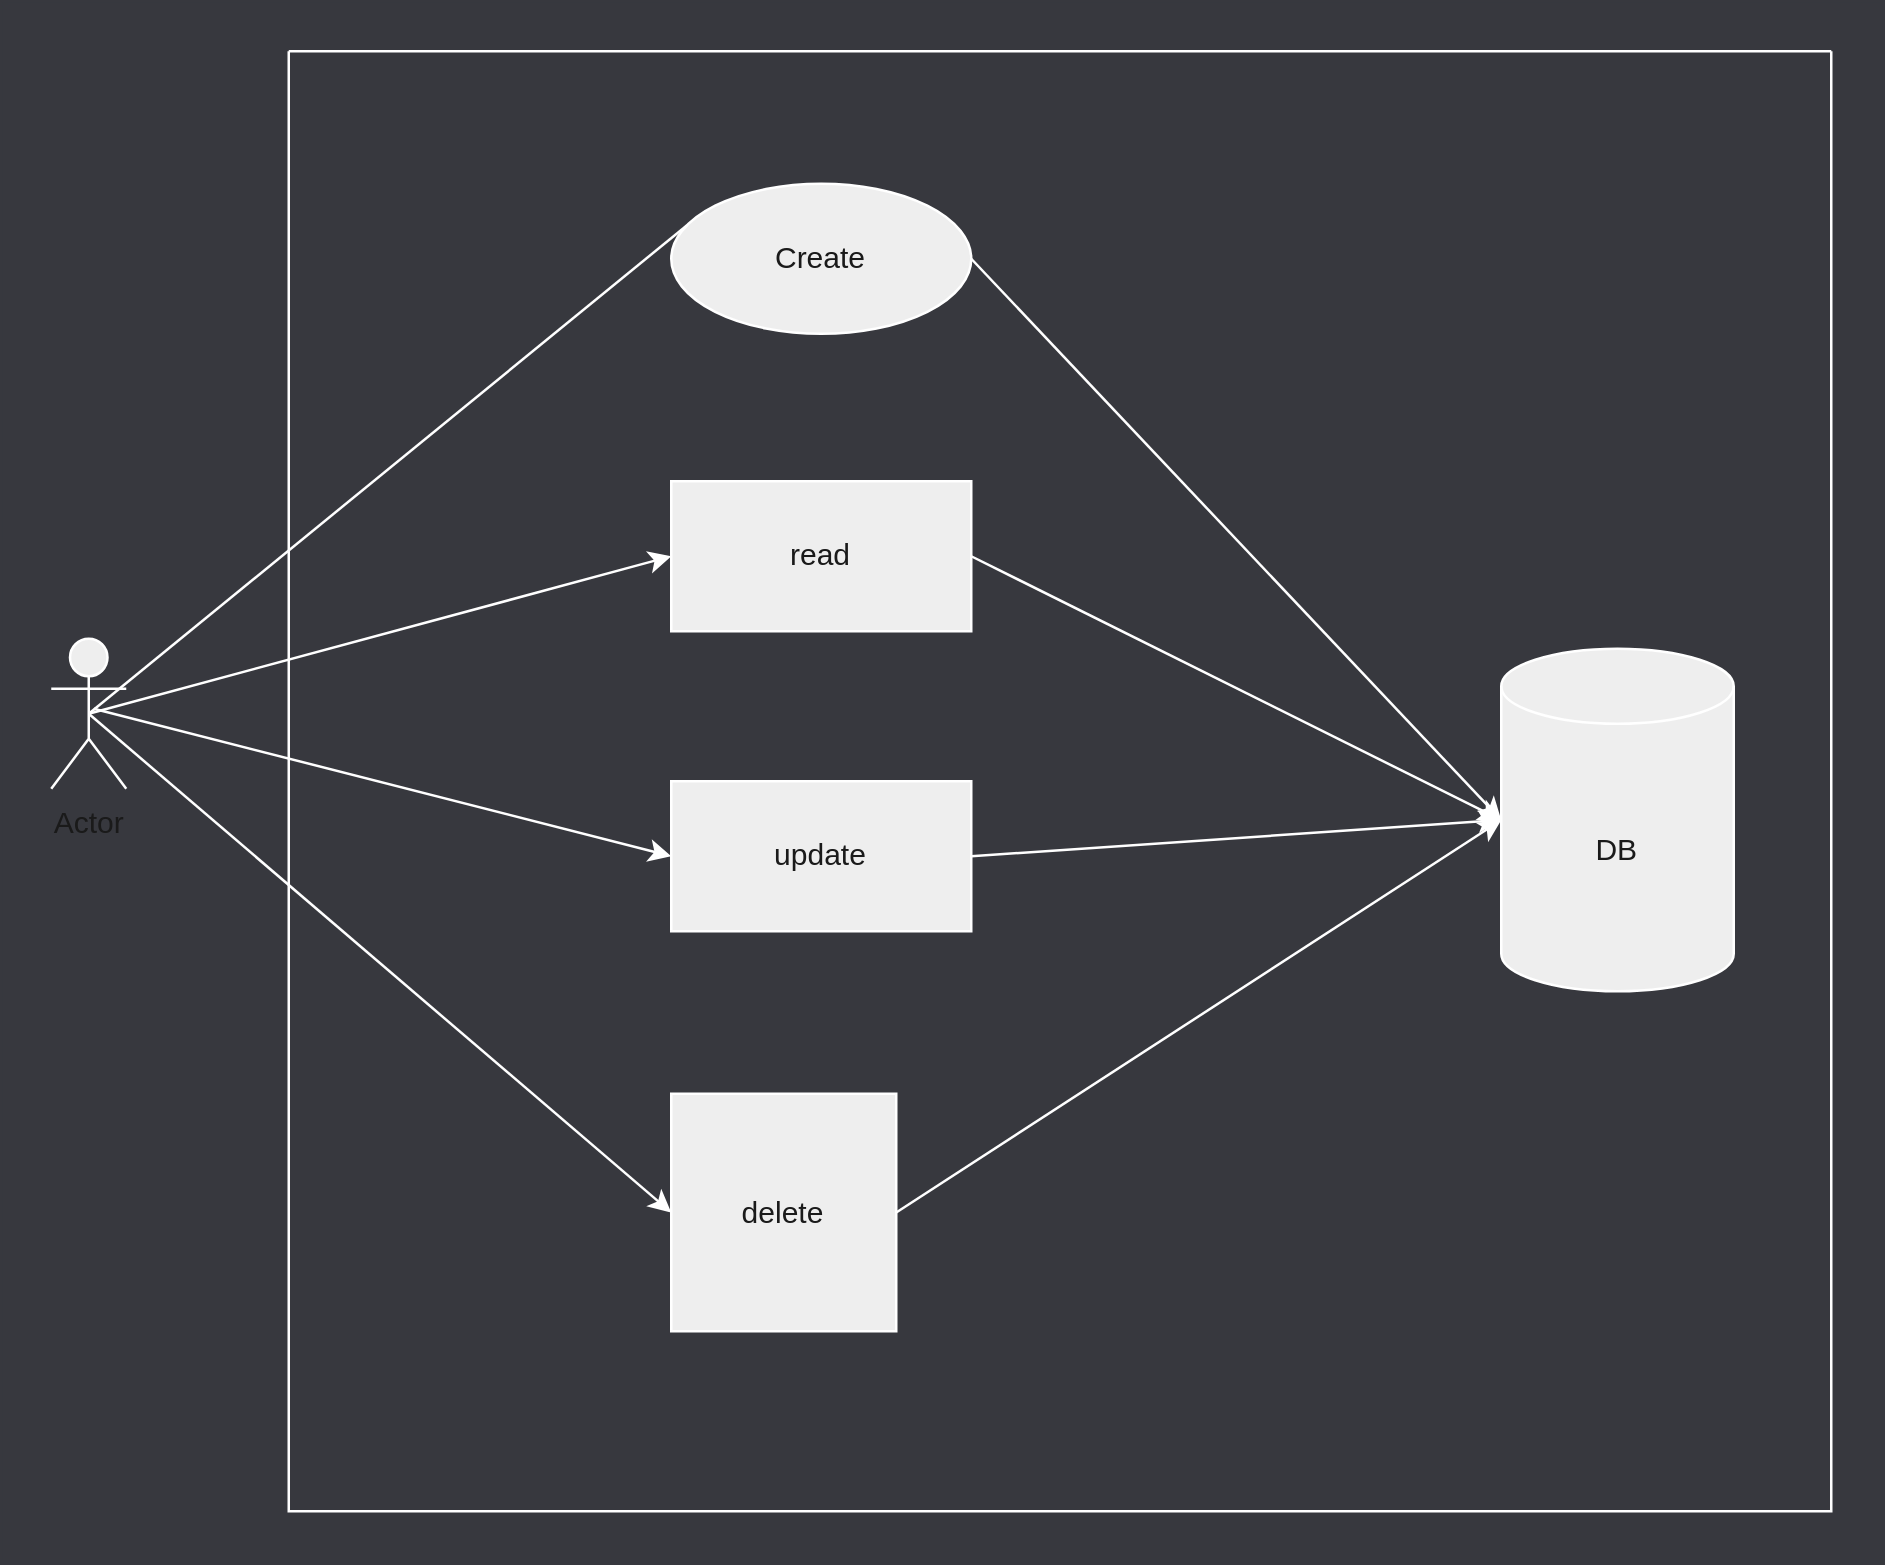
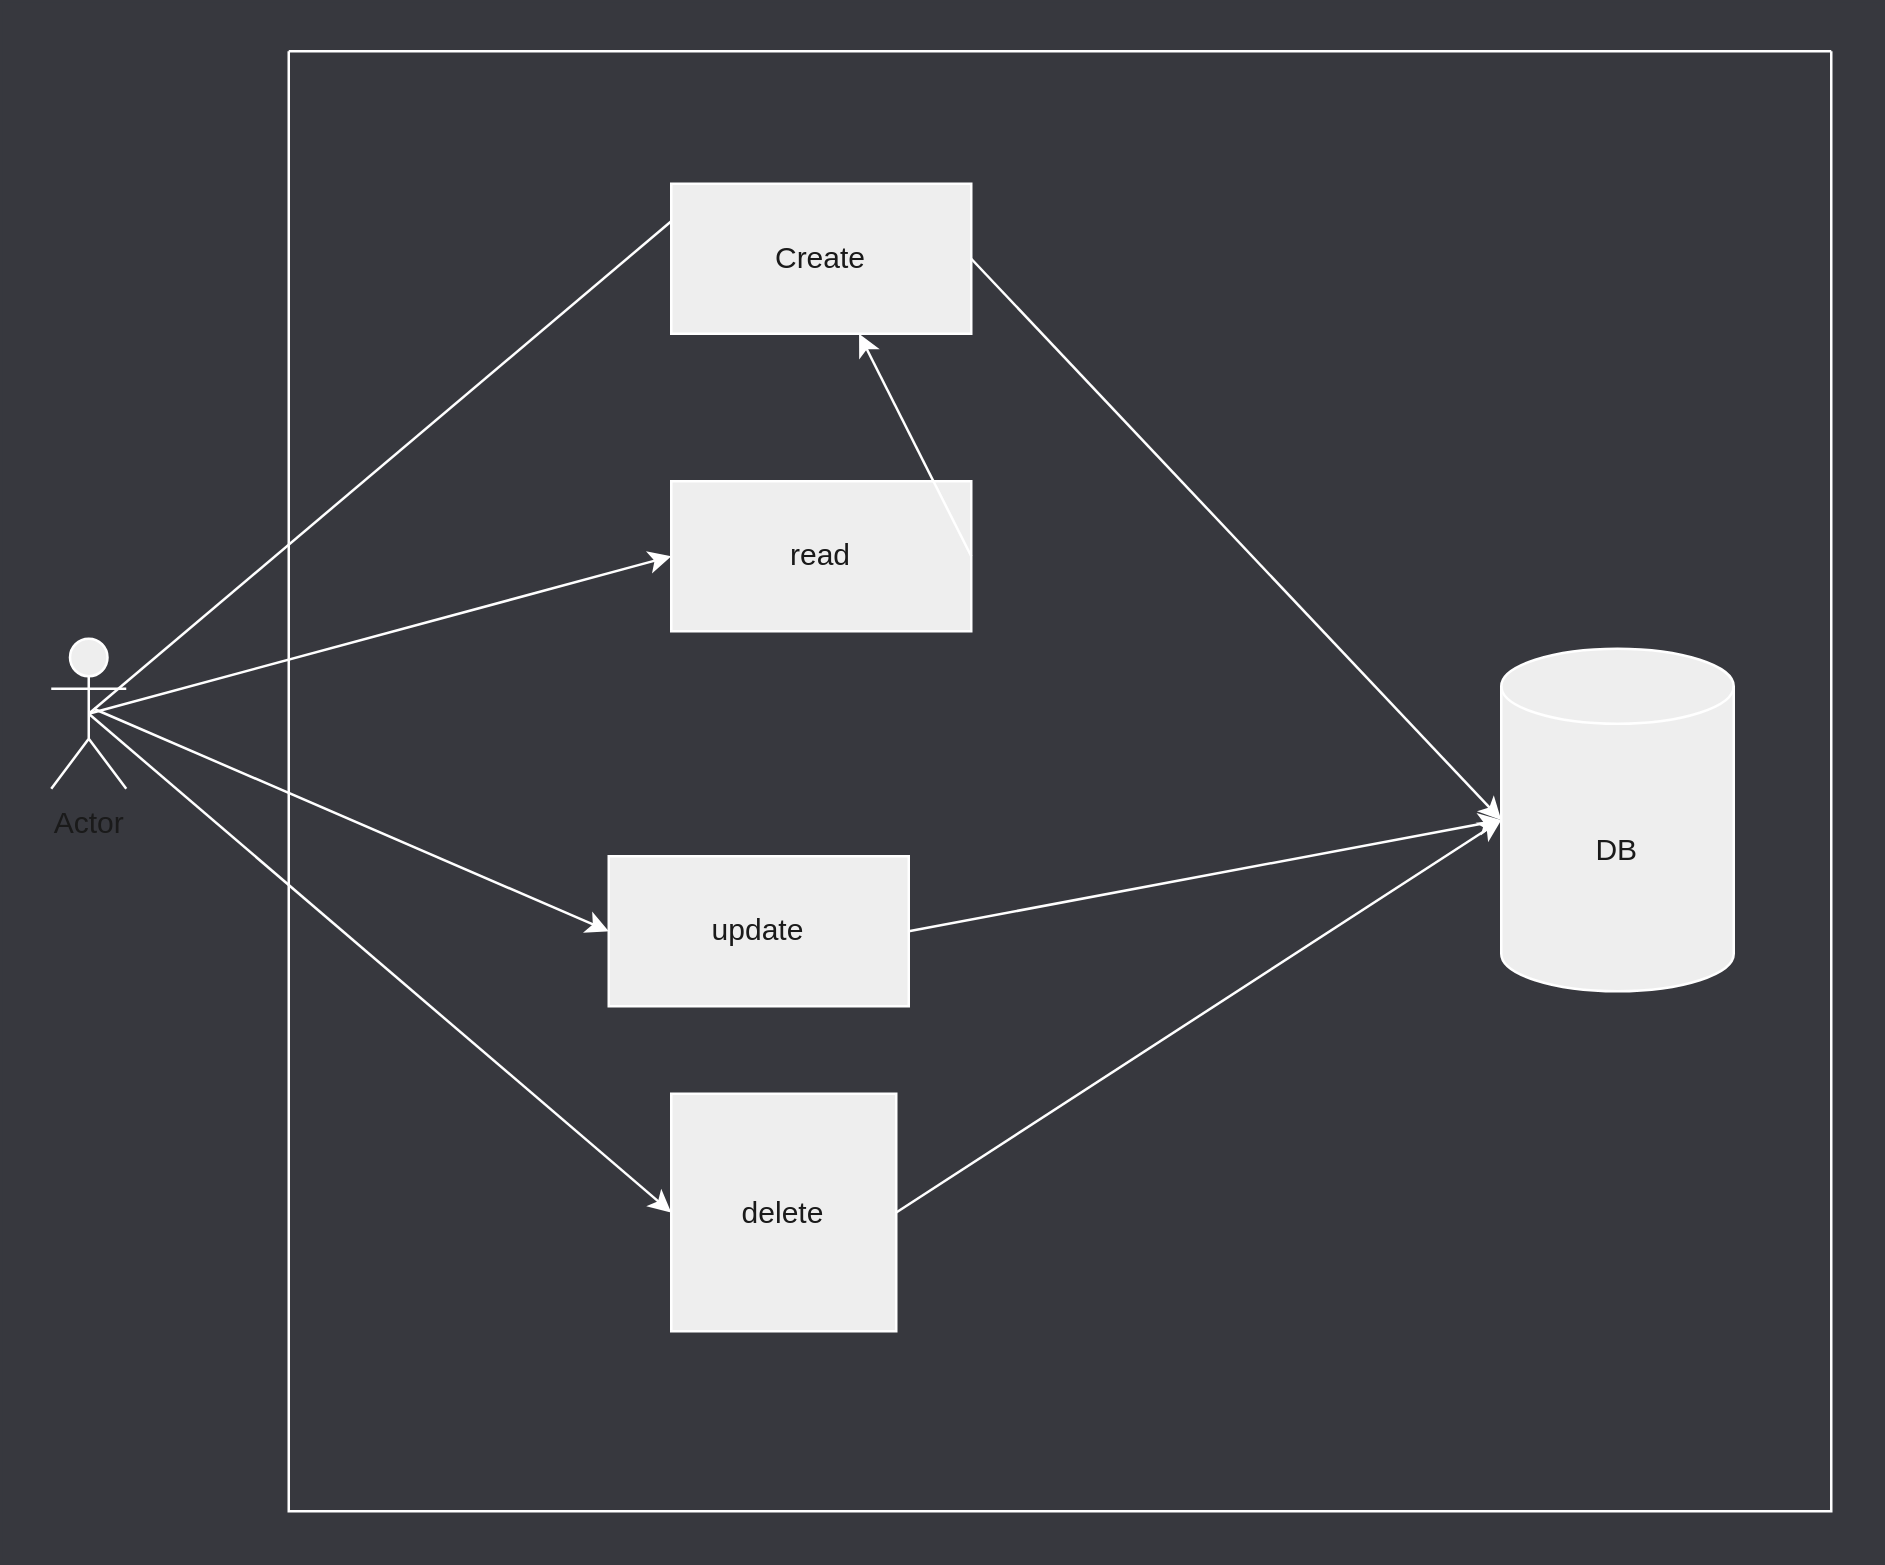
(821, 259) -> (821, 259)
(1229, 685) -> (900, 415)
(821, 856) -> (759, 931)
